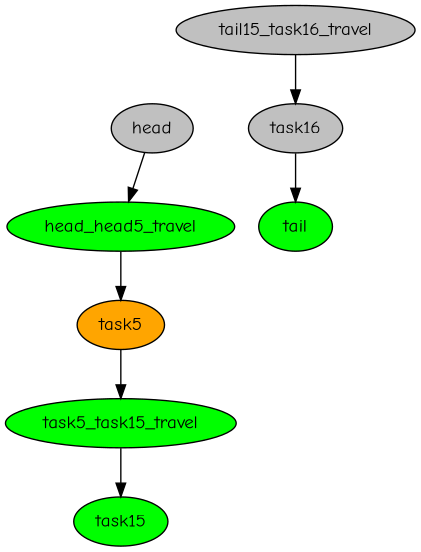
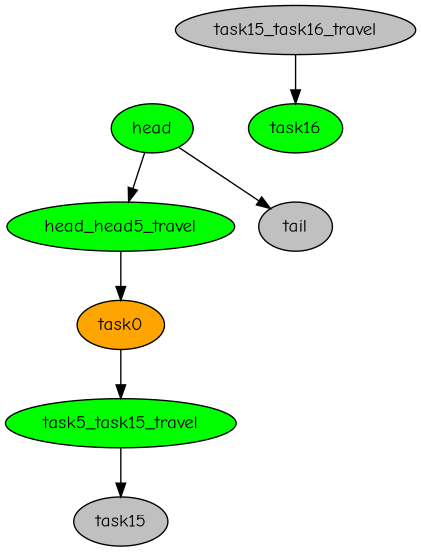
(296, 30) -> (296, 30)
(152, 128) -> (152, 128)
(296, 128) -> (296, 128)
(296, 171) -> (219, 174)
(296, 227) -> (296, 227)
(121, 325) -> (121, 325)
(121, 522) -> (121, 522)
